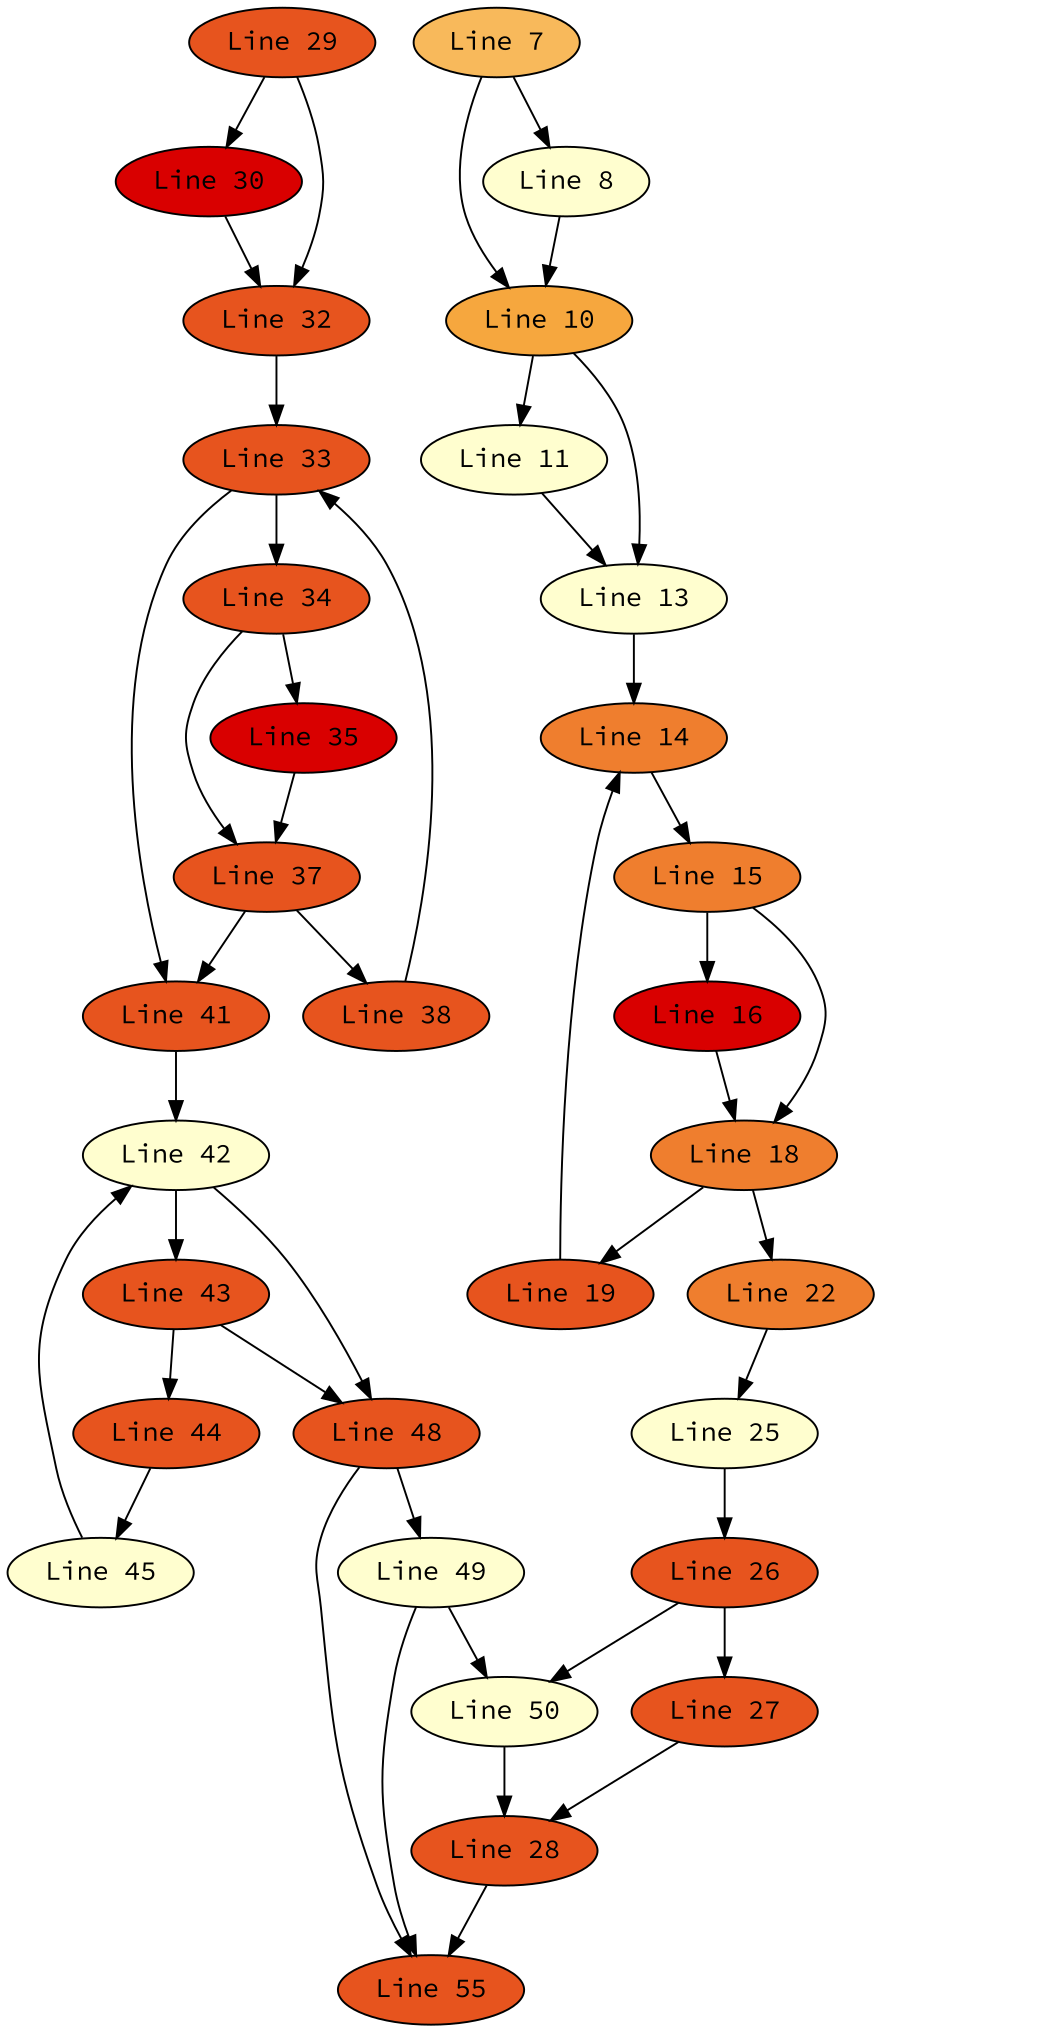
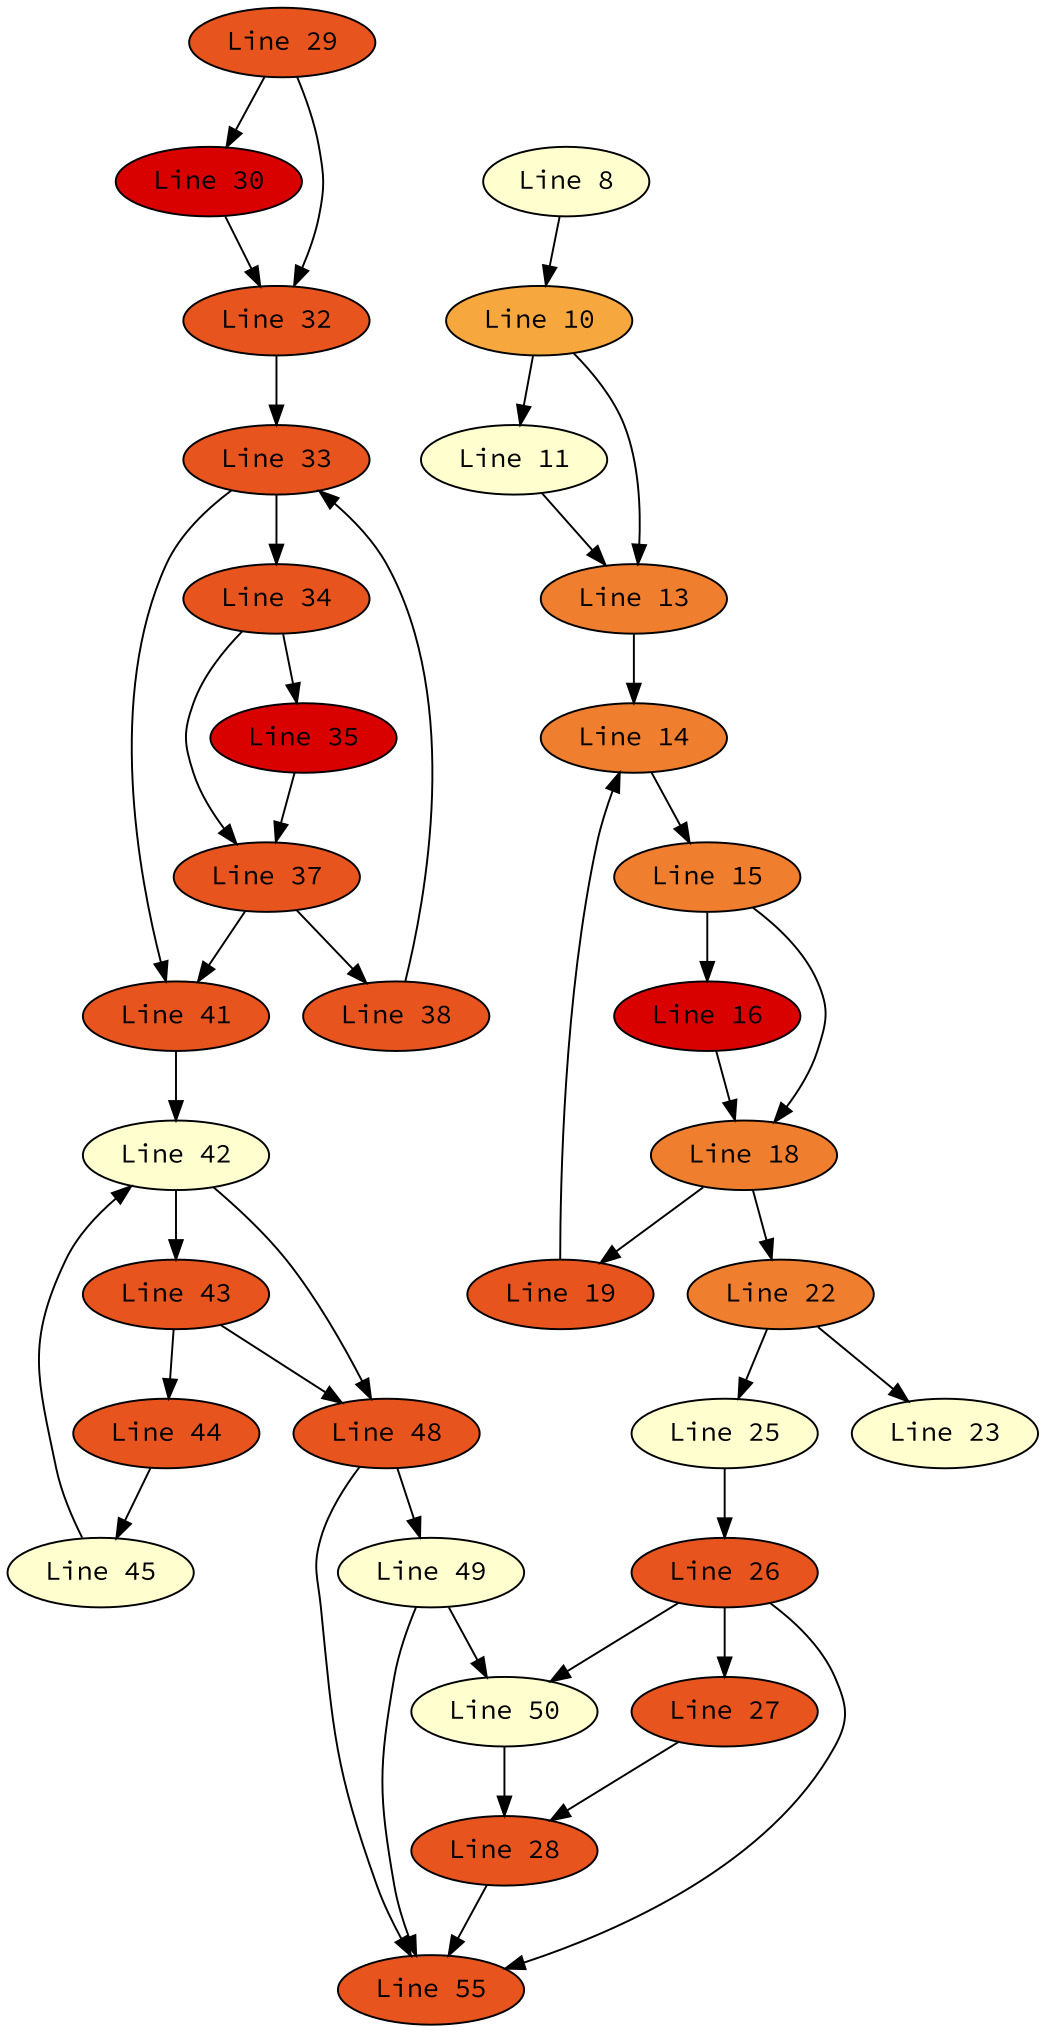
(497, 43) -> none
(634, 599) -> (634, 599)
none -> (945, 1434)
none -> (768, 1830)
